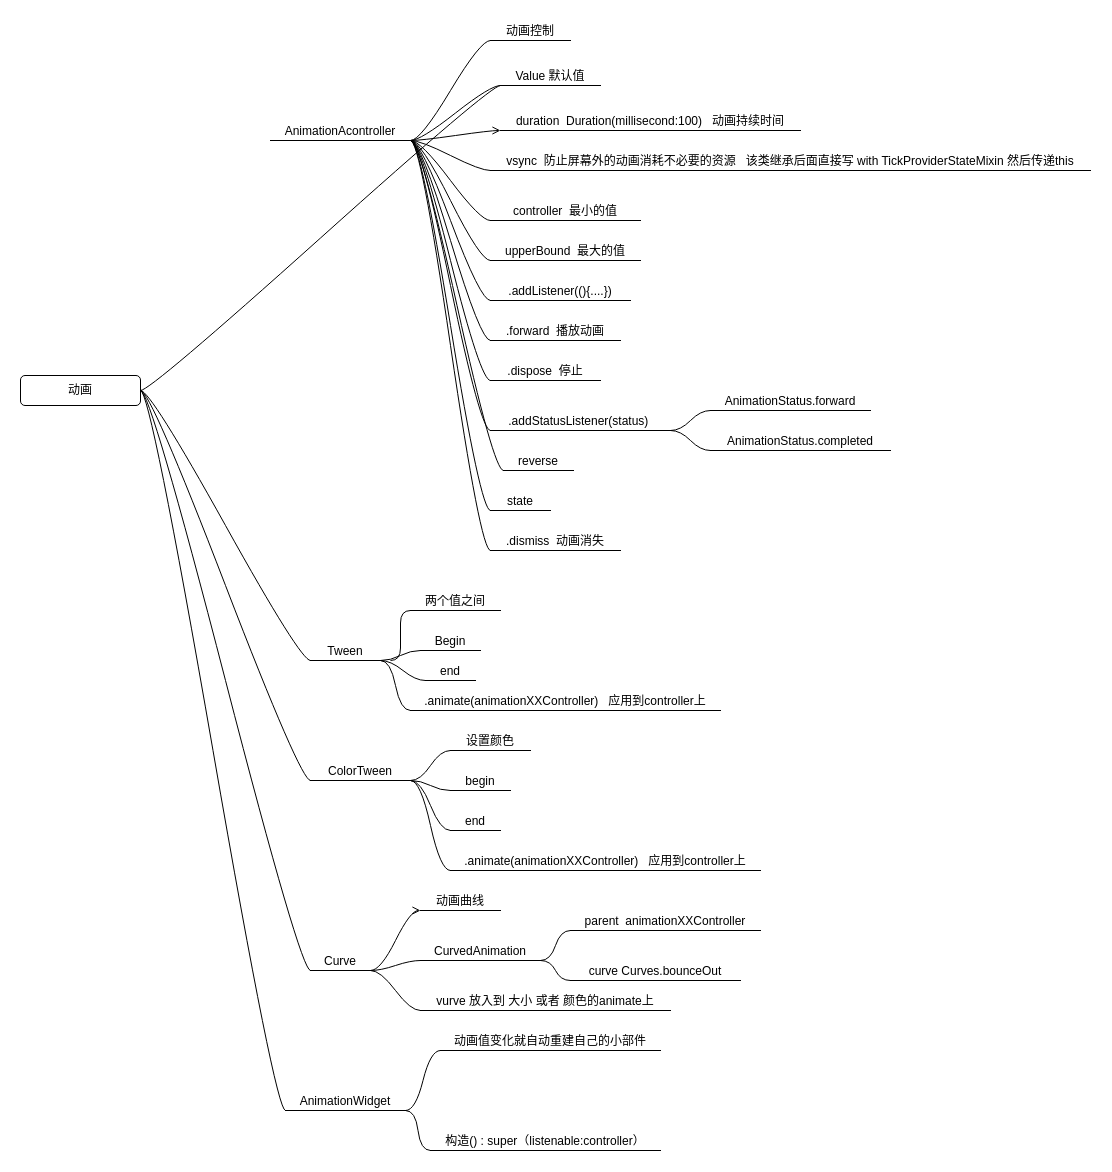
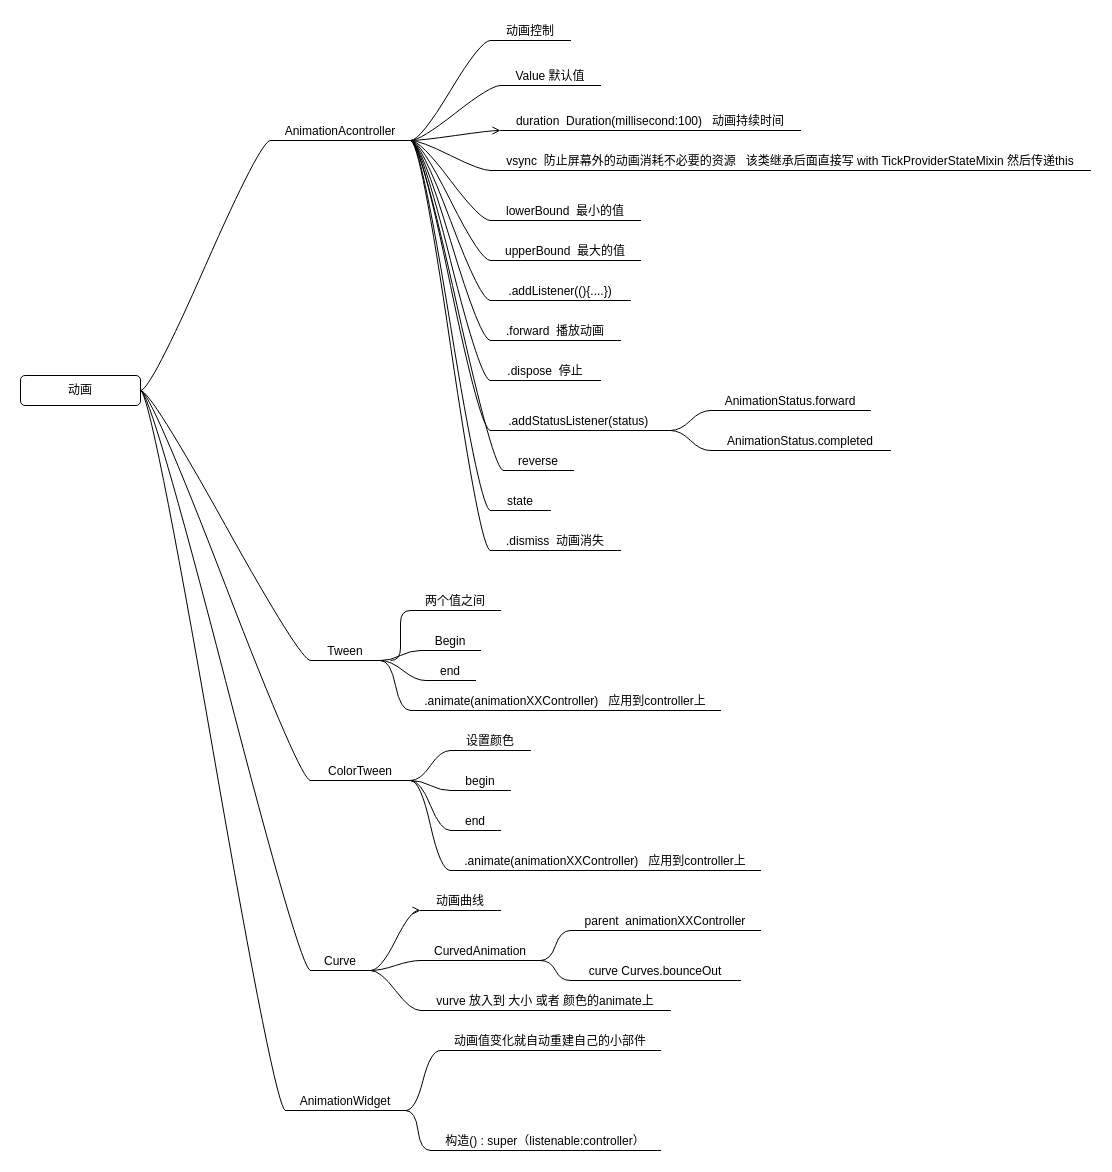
(566, 210) -> (566, 210)
(281, 273) -> (206, 266)
